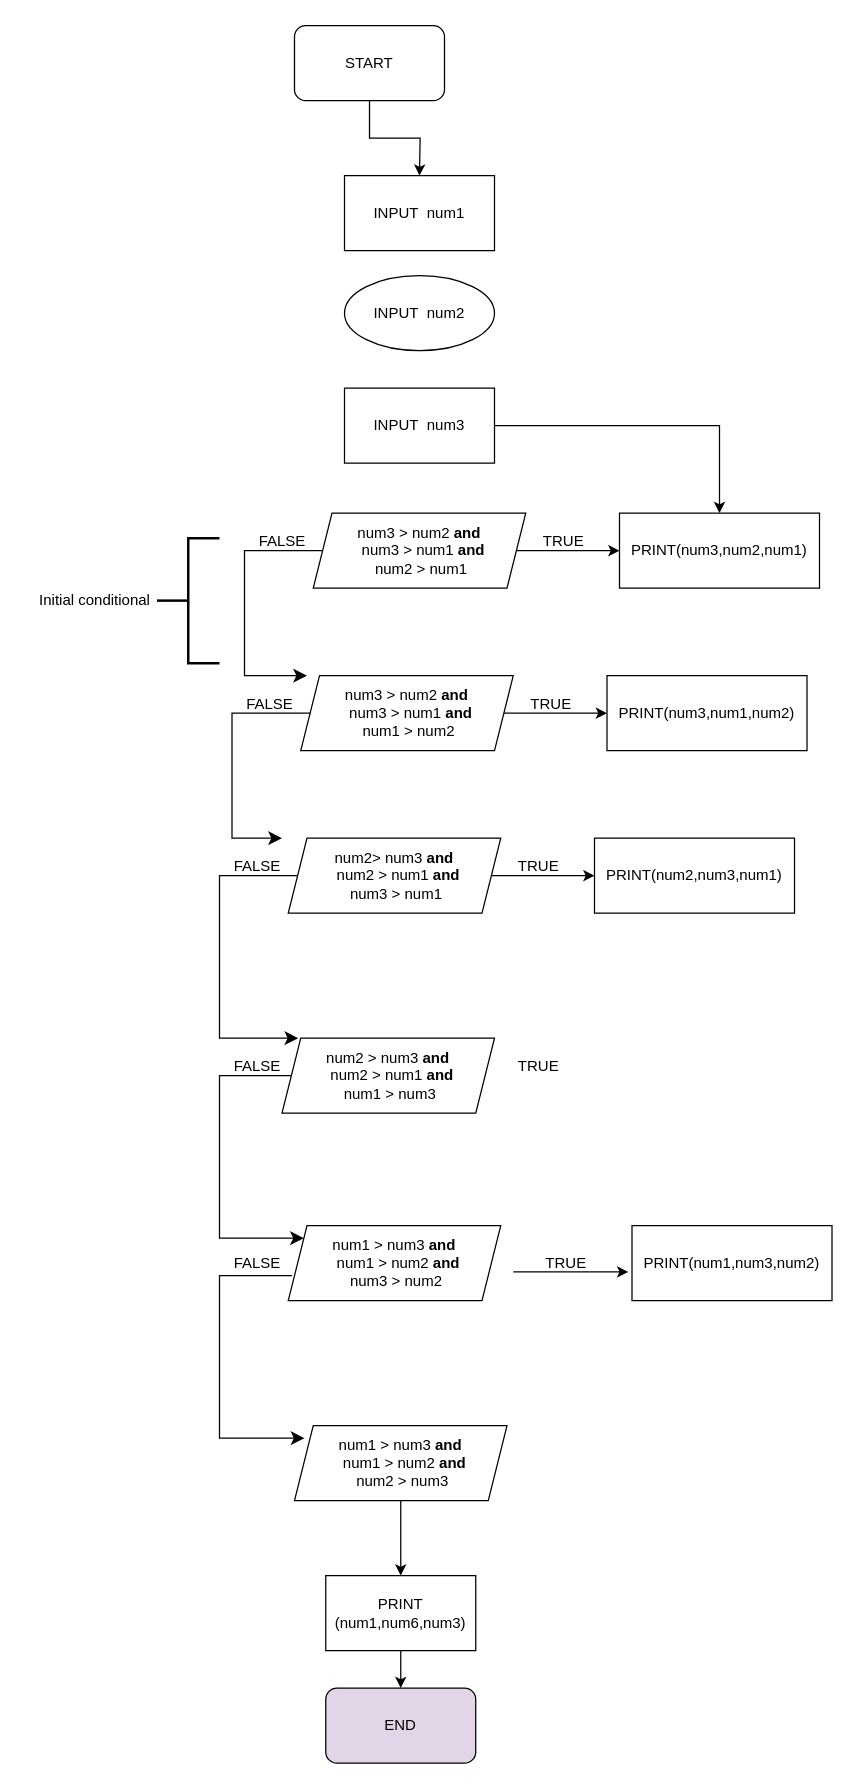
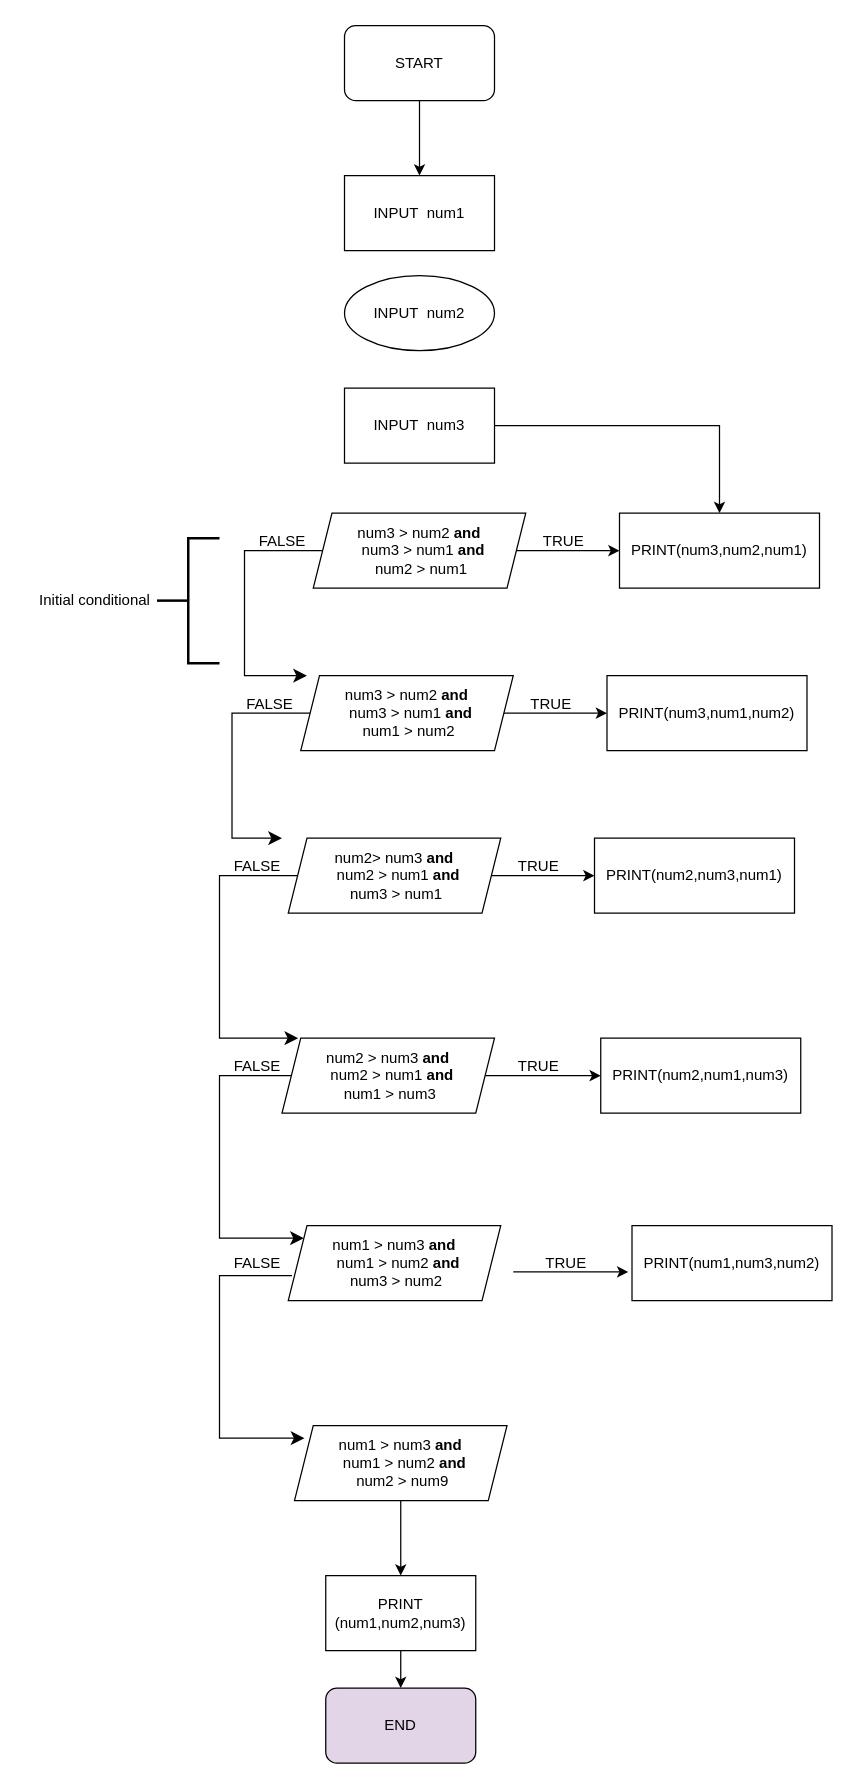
(369, 63) -> (419, 63)
none -> (538, 1076)
none -> (701, 1076)
(401, 1463) -> (401, 1463)
(401, 1613) -> (401, 1613)
